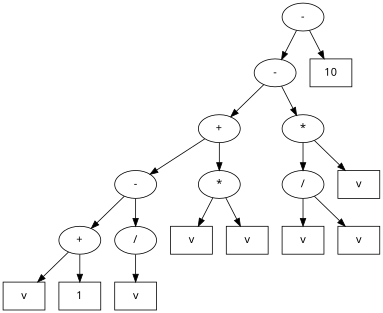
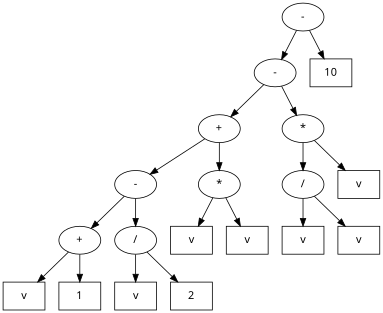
none -> (191, 296)
